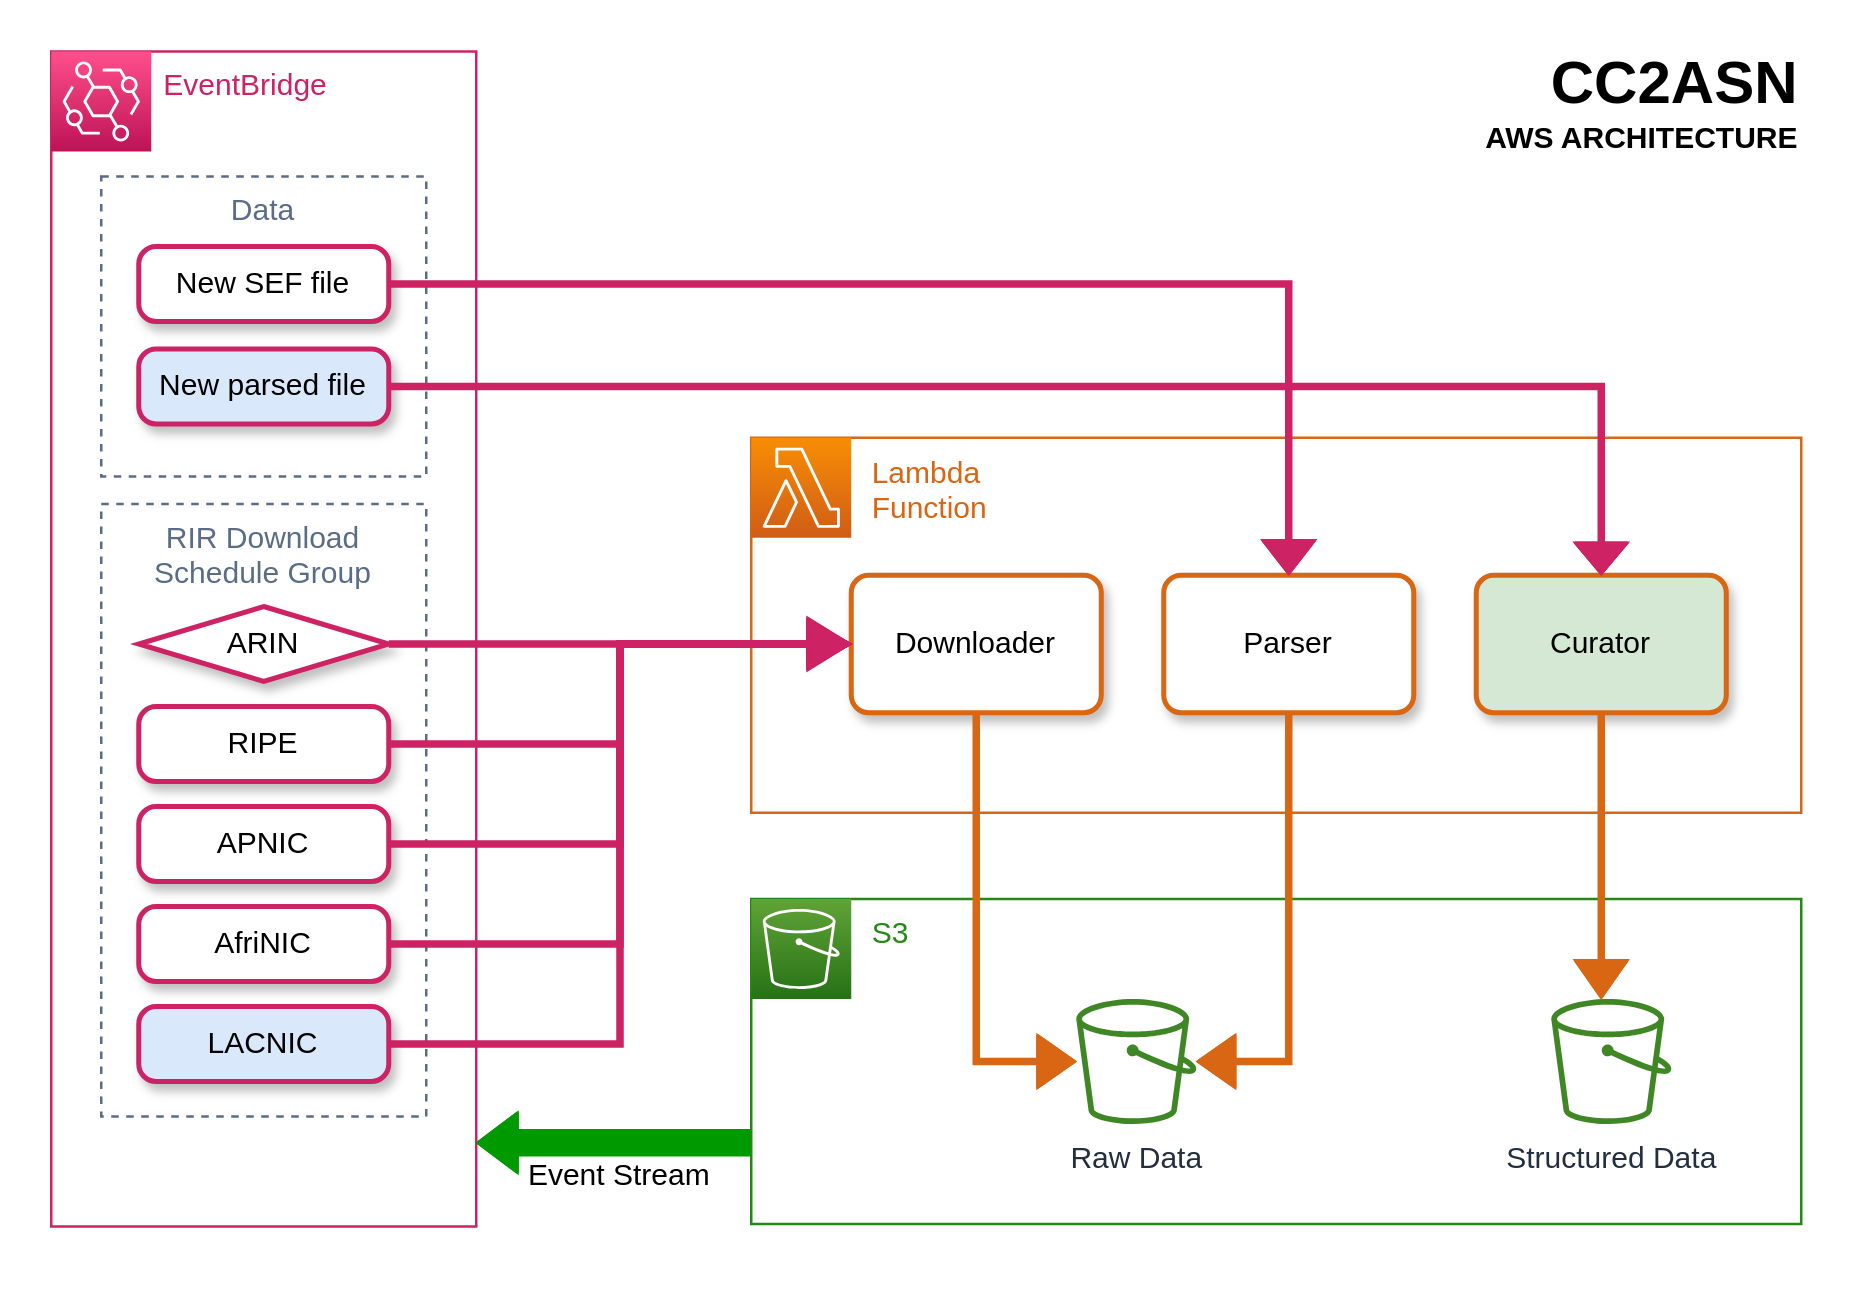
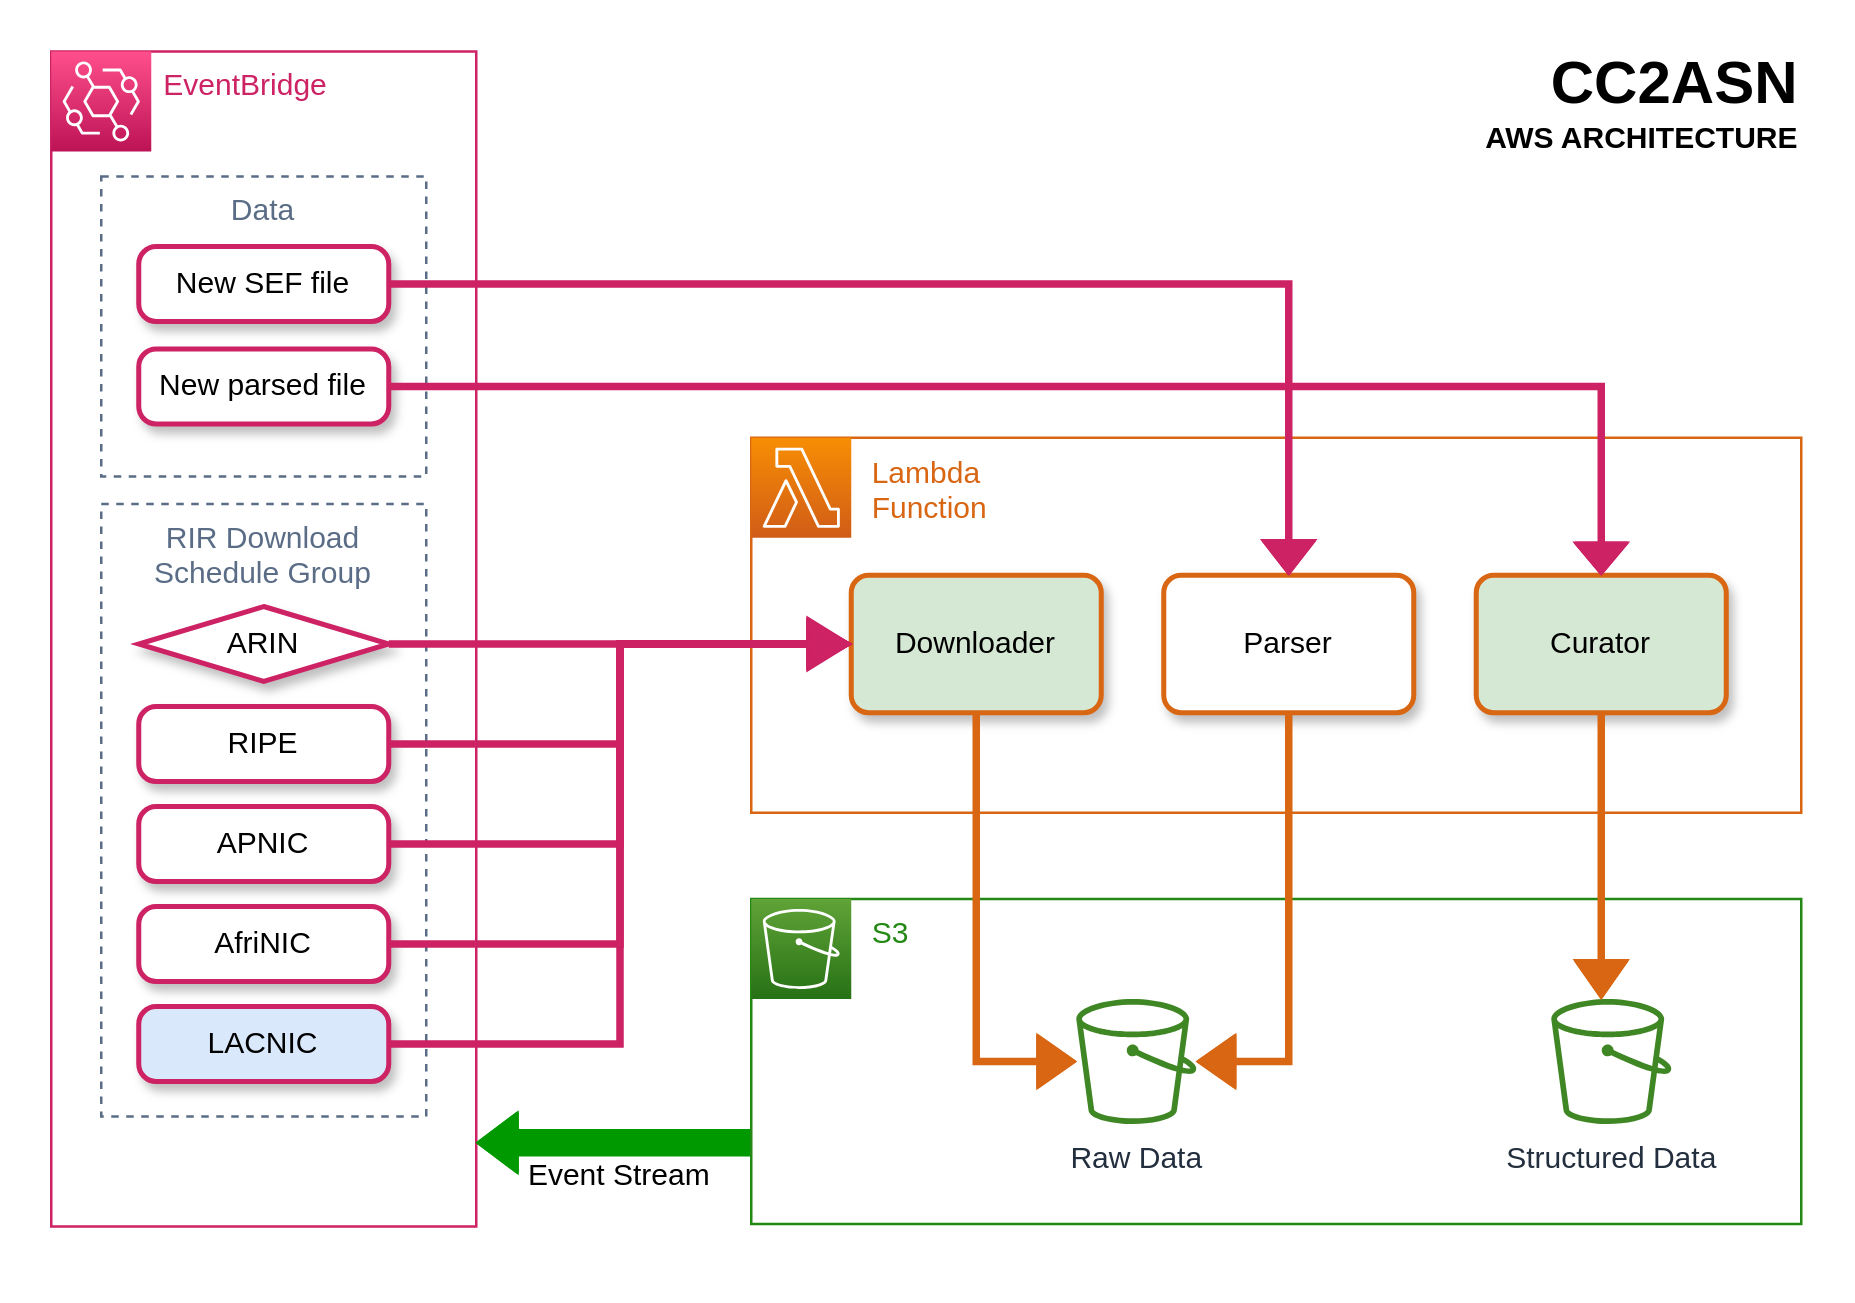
(264, 386) -> (264, 386)
(976, 644) -> (976, 644)
